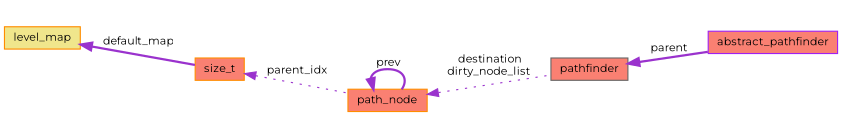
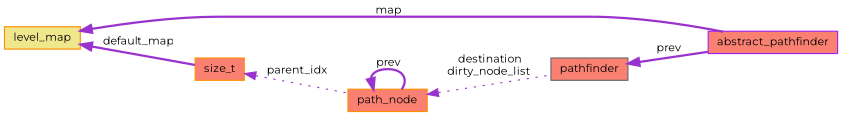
none -> (408, 17)
(668, 49) -> (668, 49)
